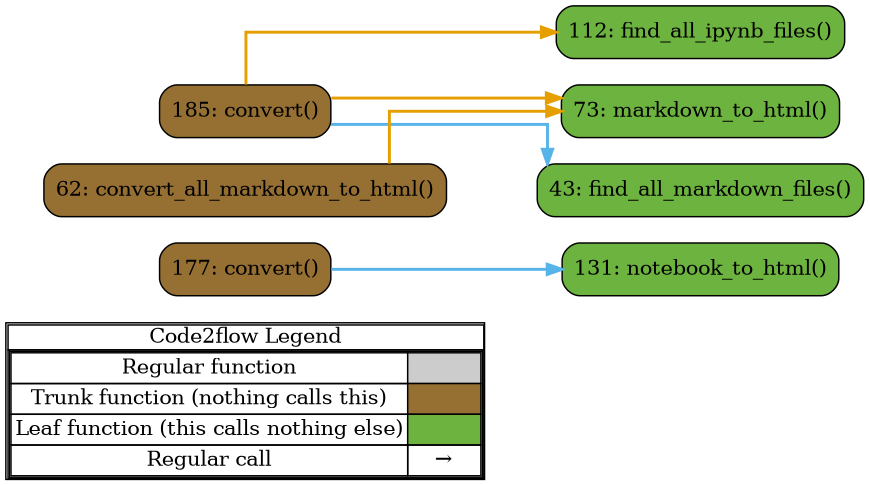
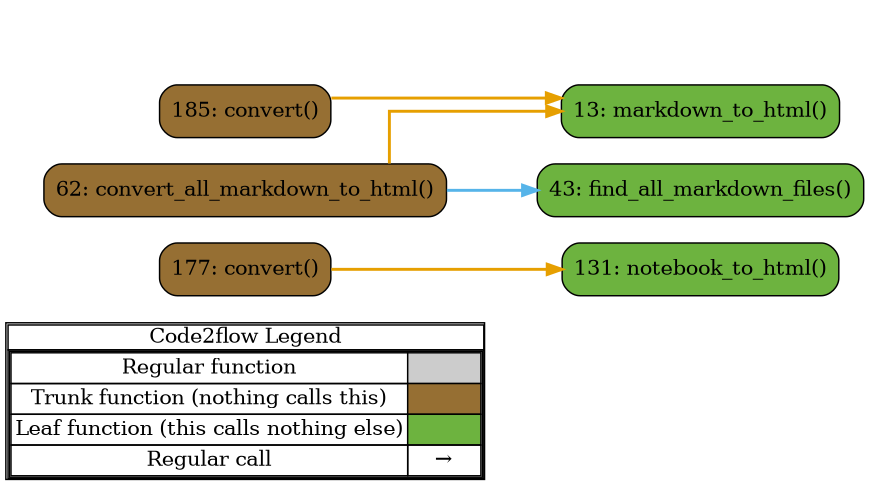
(700, 32) -> none
(700, 111) -> (700, 111)
(452, 124) -> (485, 190)
(439, 269) -> (439, 269)
